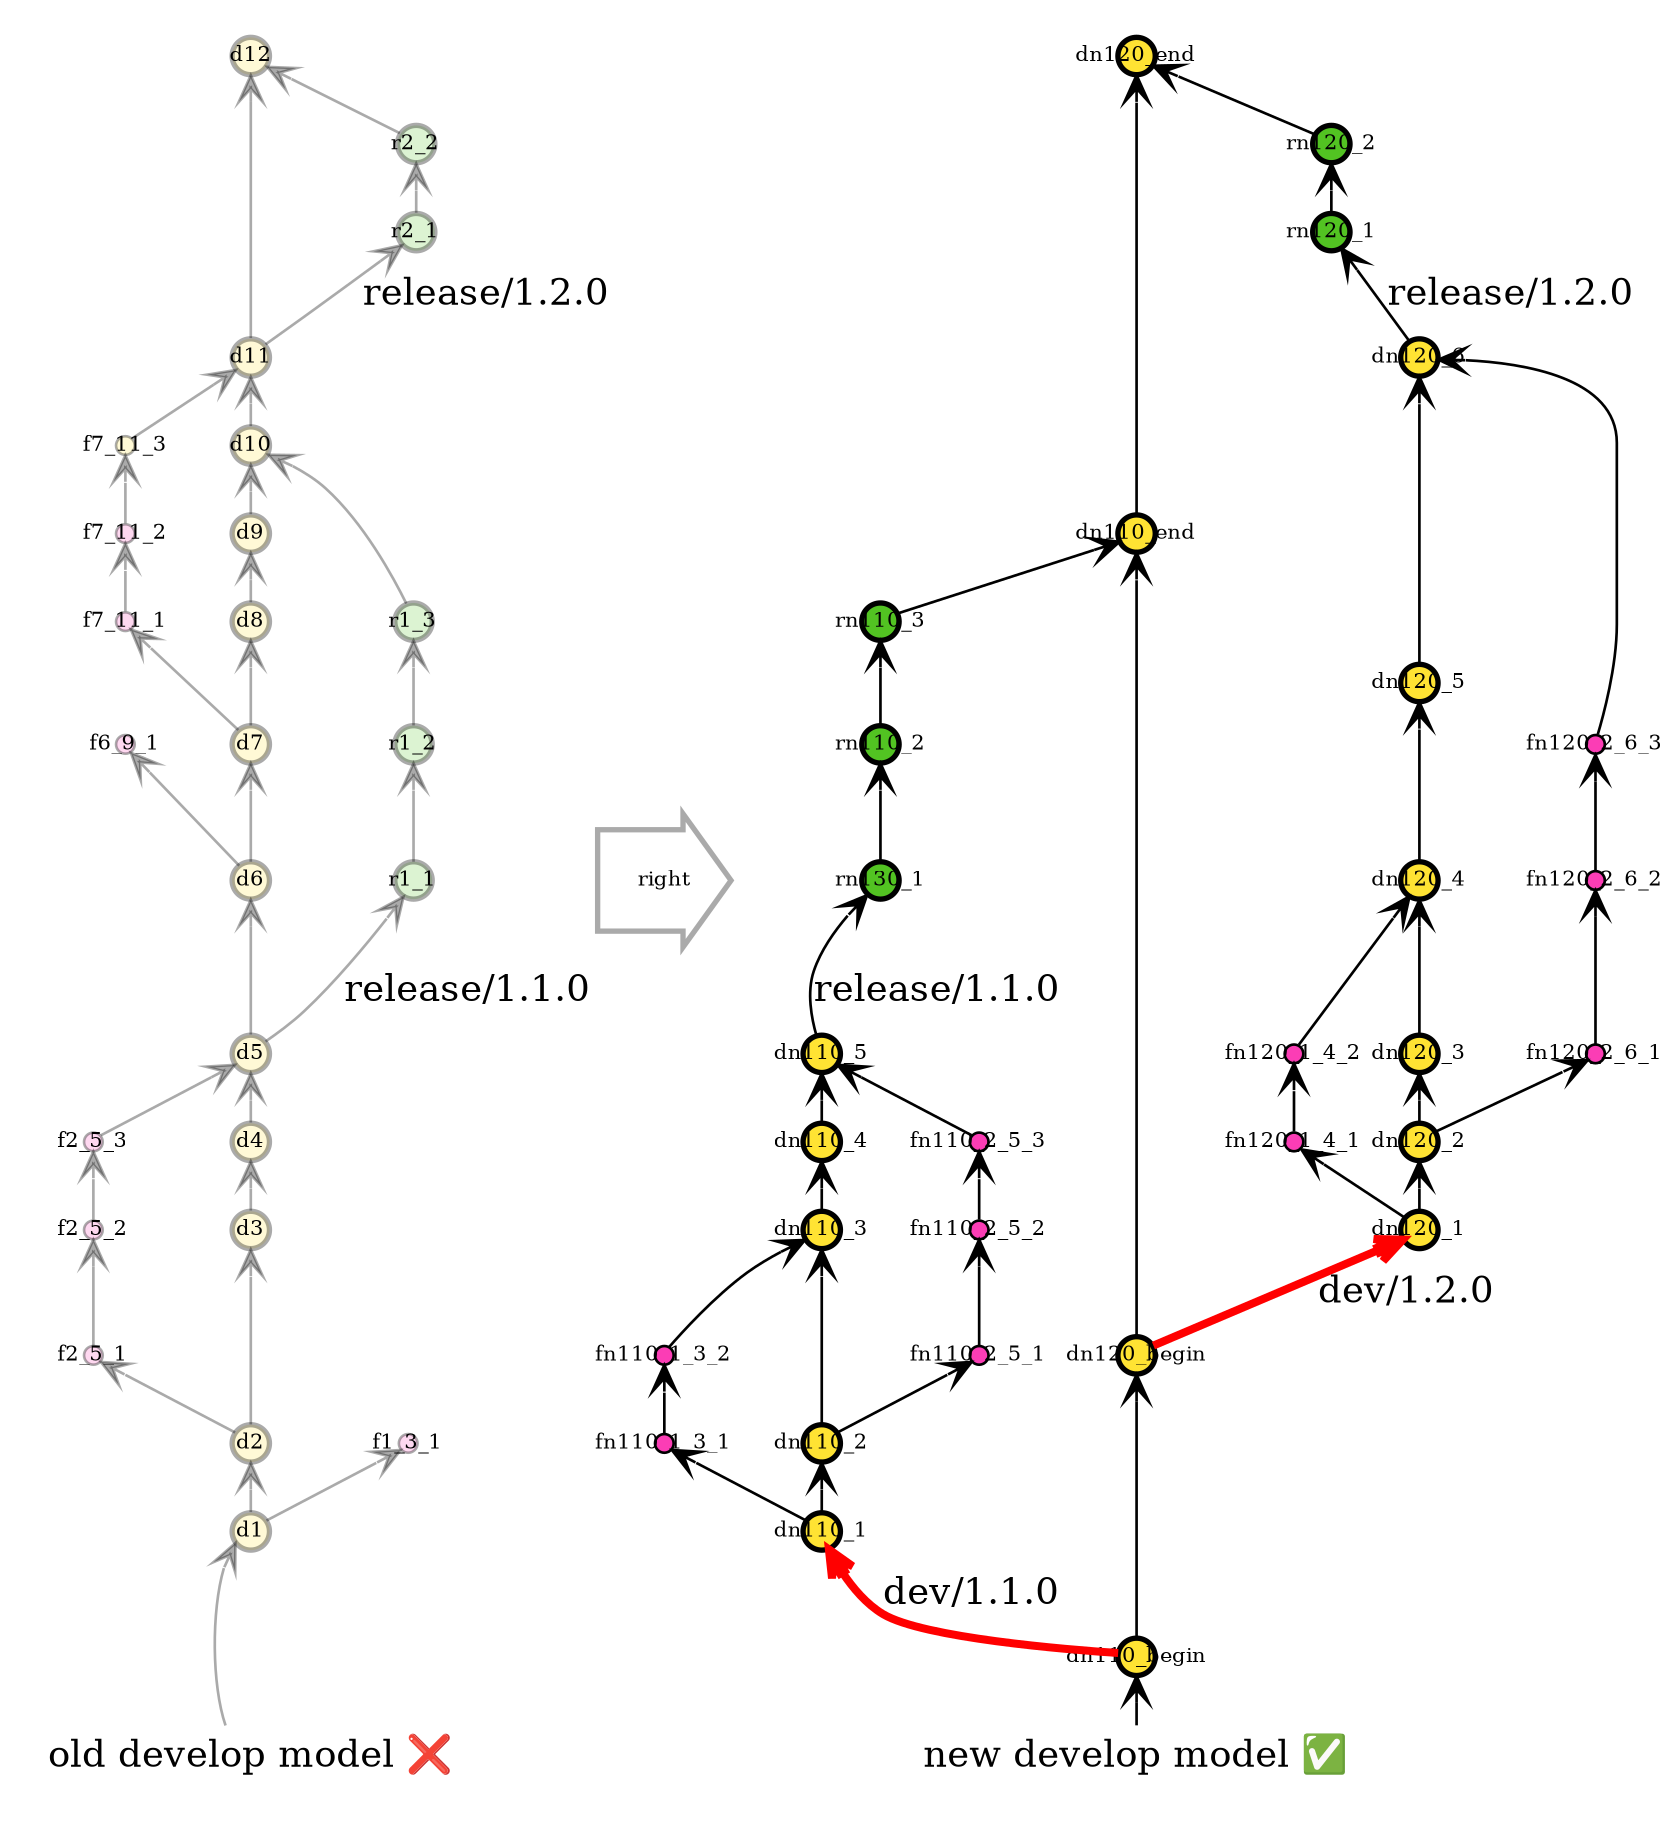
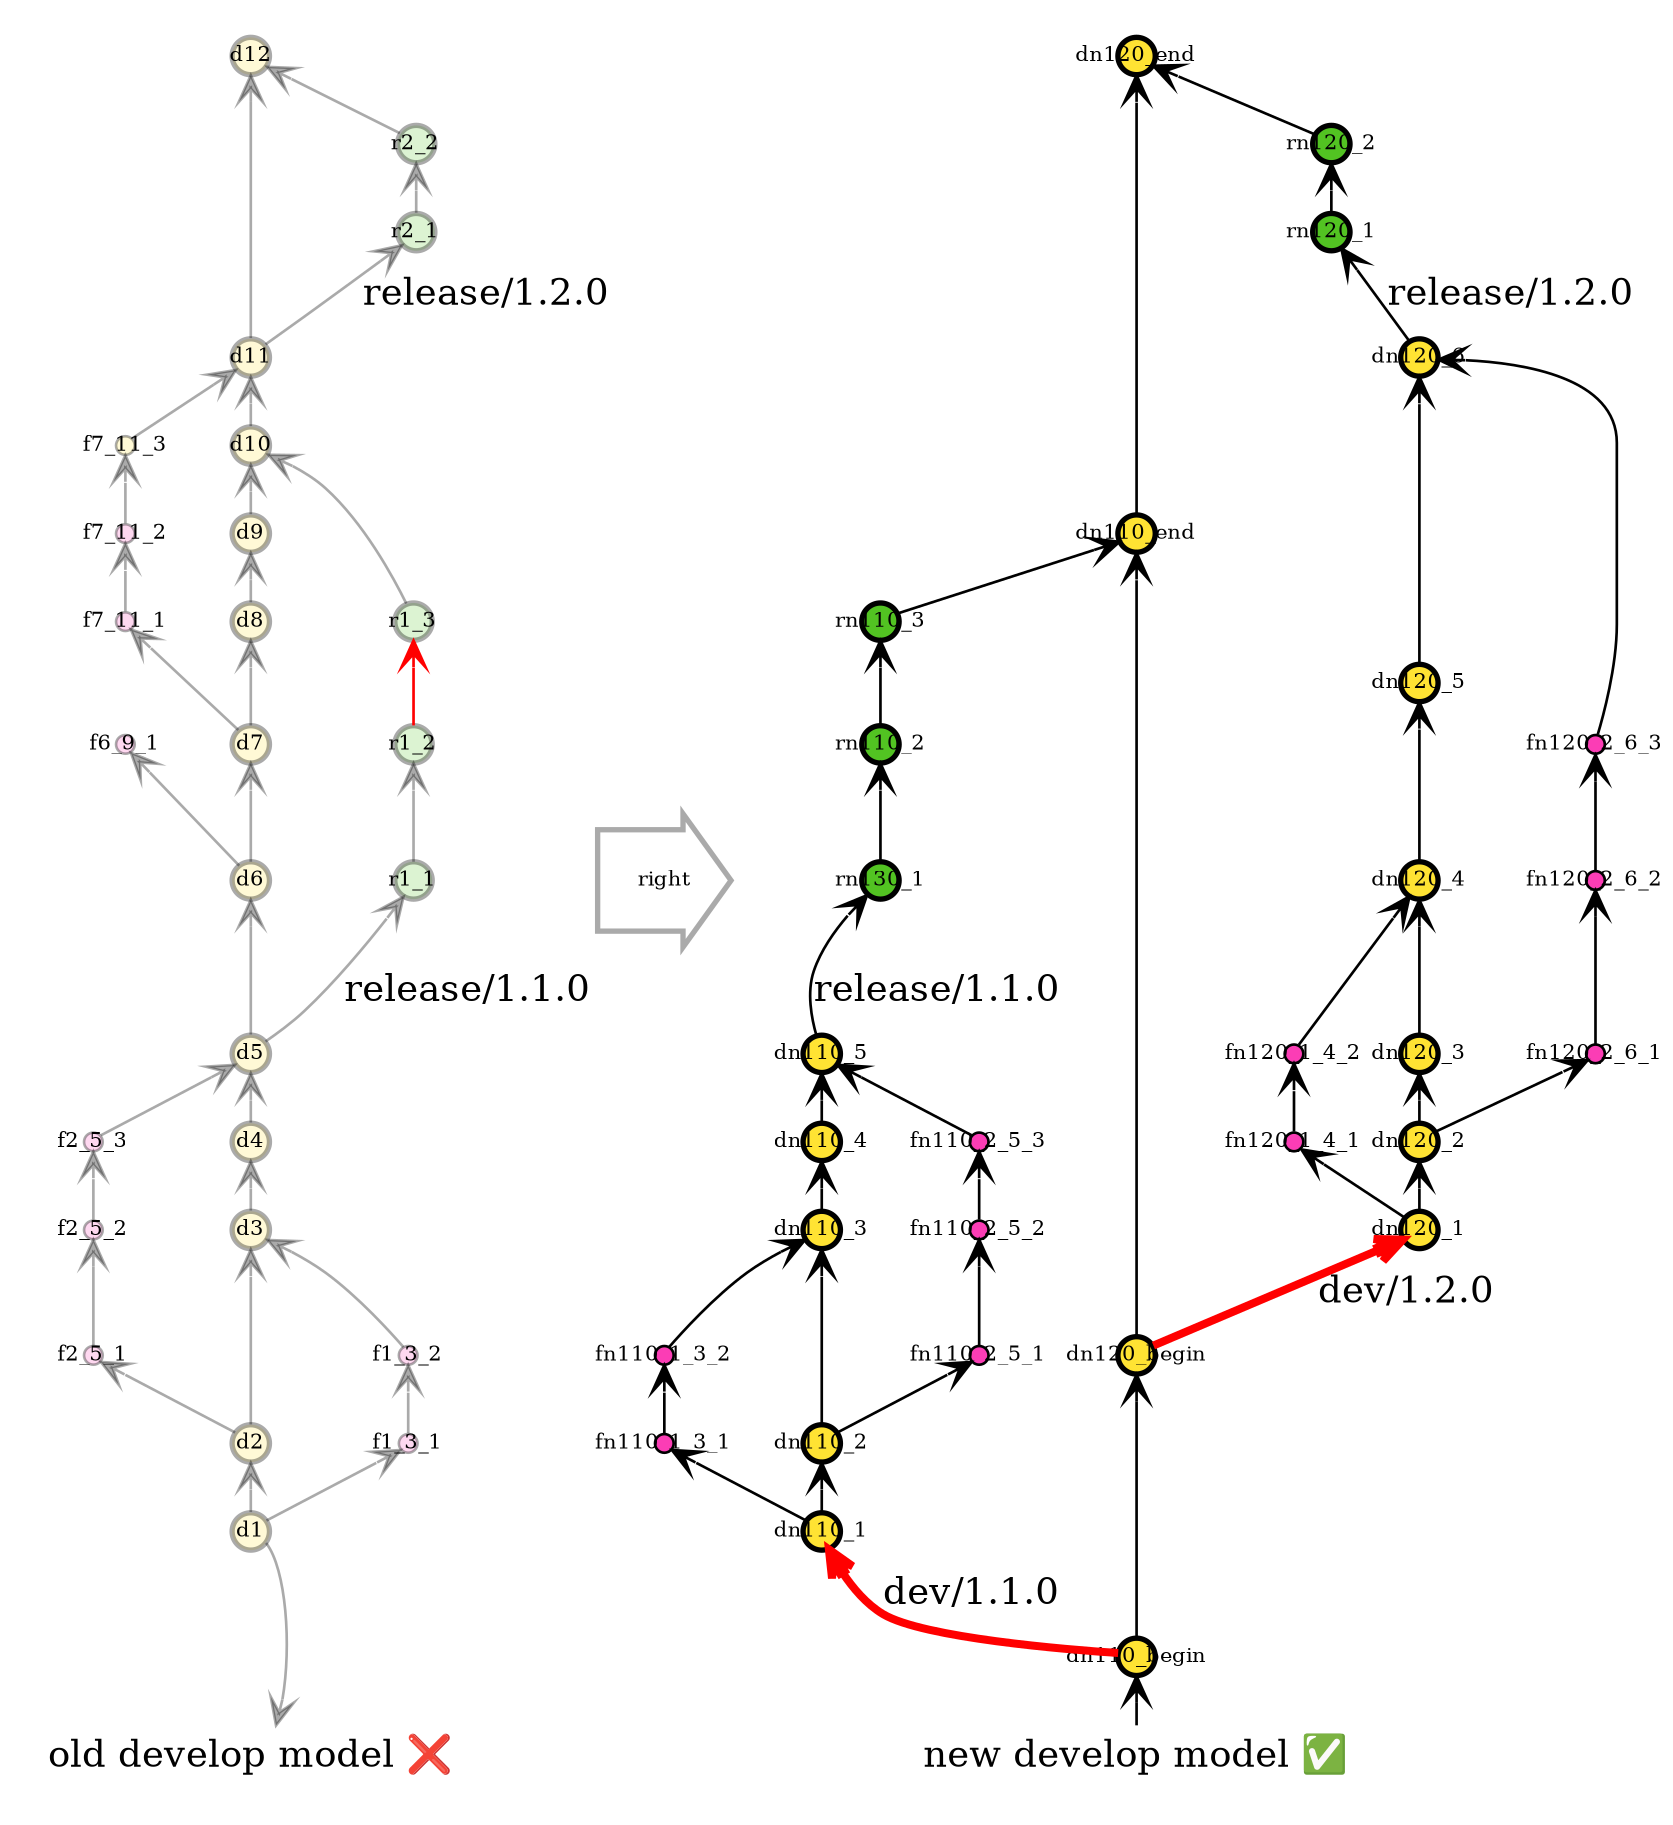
(414, 697) -> (414, 697)
none -> (408, 1355)
(215, 1647) -> (286, 1620)
